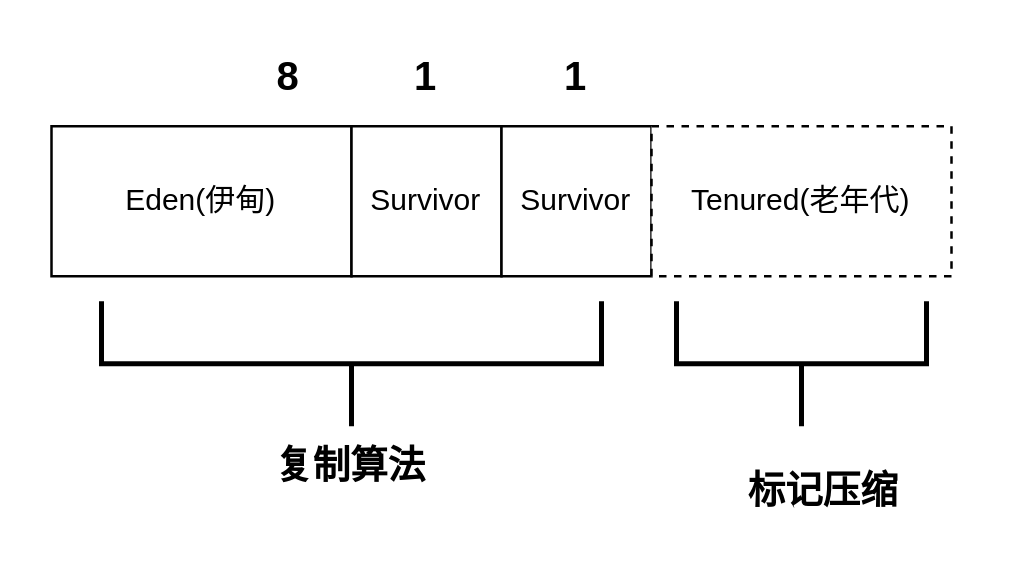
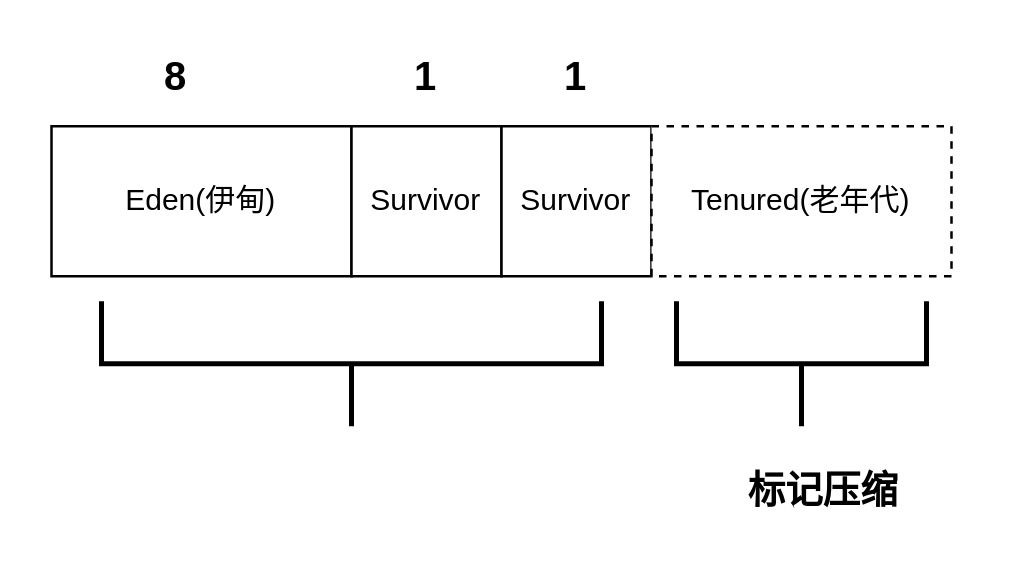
(289, 76) -> (176, 76)
(351, 464) -> none
